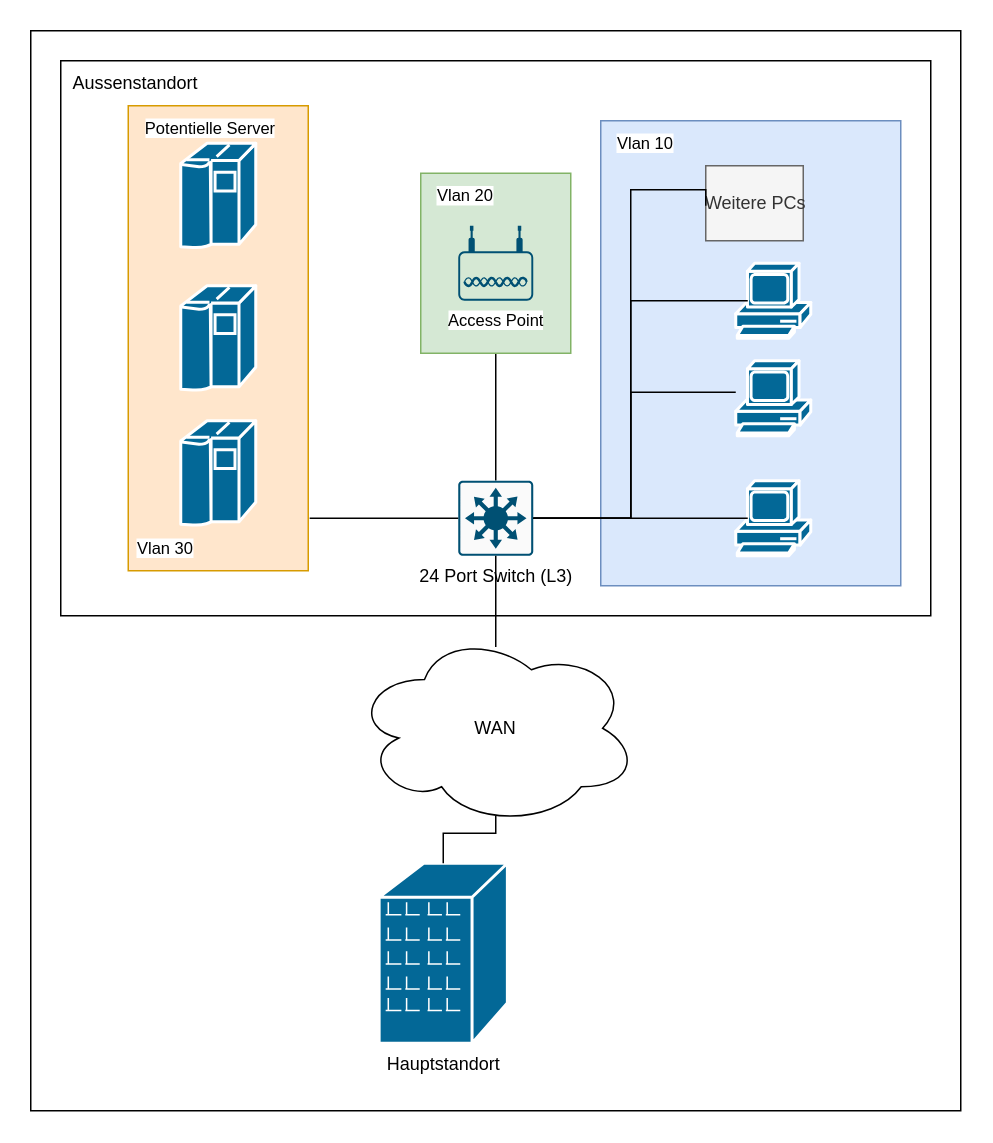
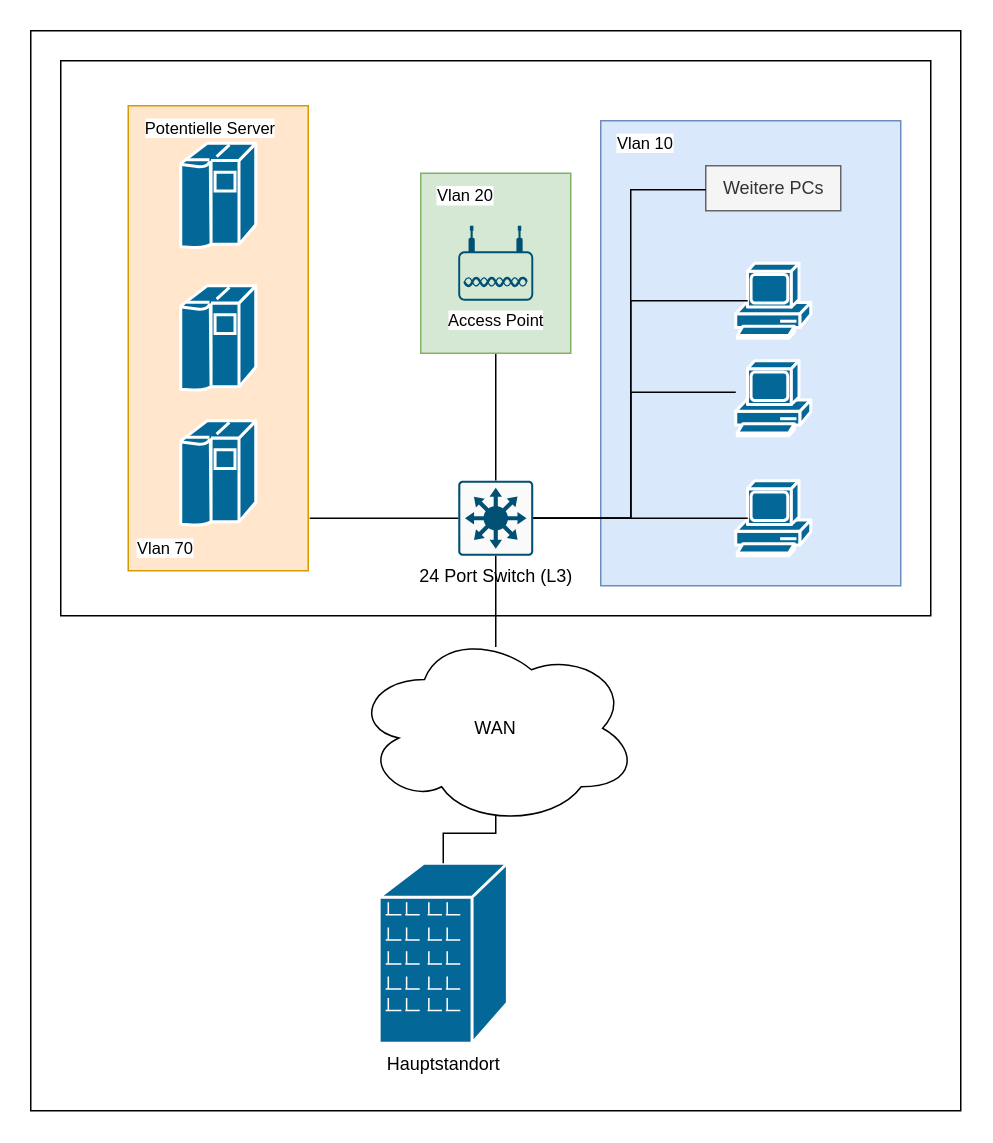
(136, 83) -> none
(755, 203) -> (773, 188)
(166, 548) -> (166, 548)
